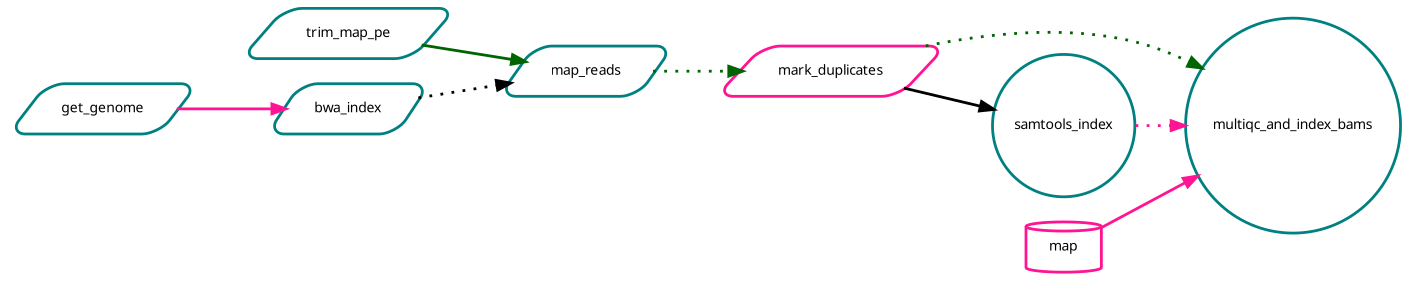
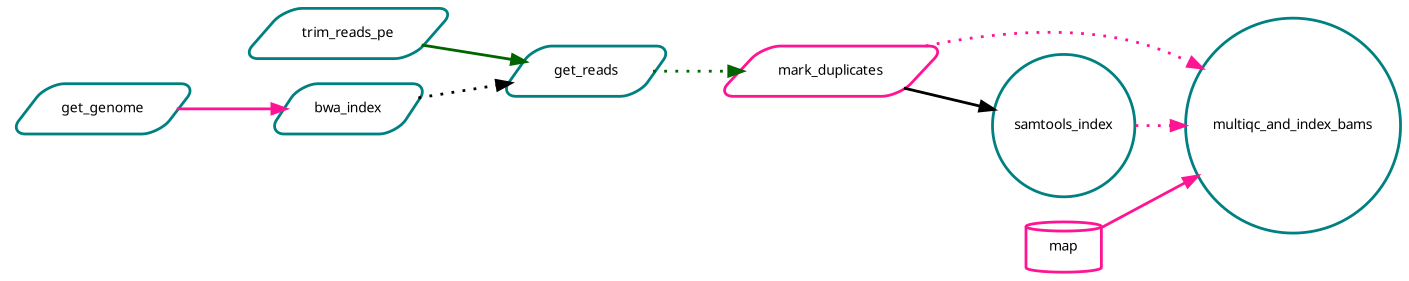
(1059, 33) -> (1059, 33)
(348, 34) -> (348, 34)
(586, 71) -> (586, 71)
